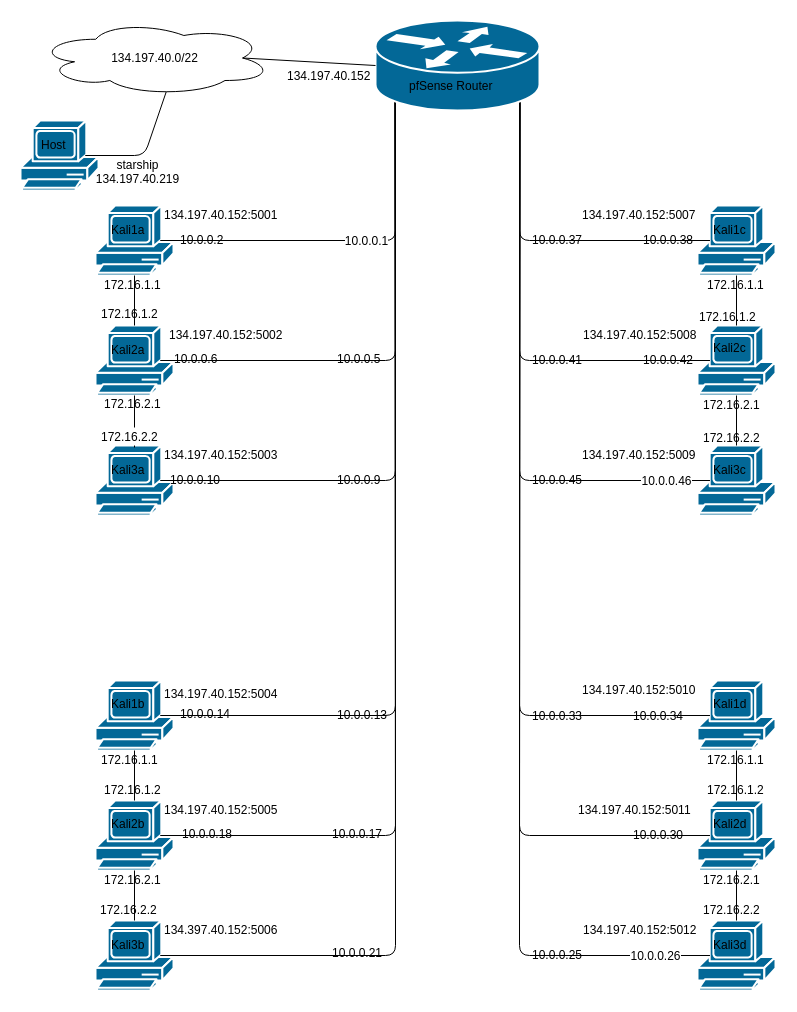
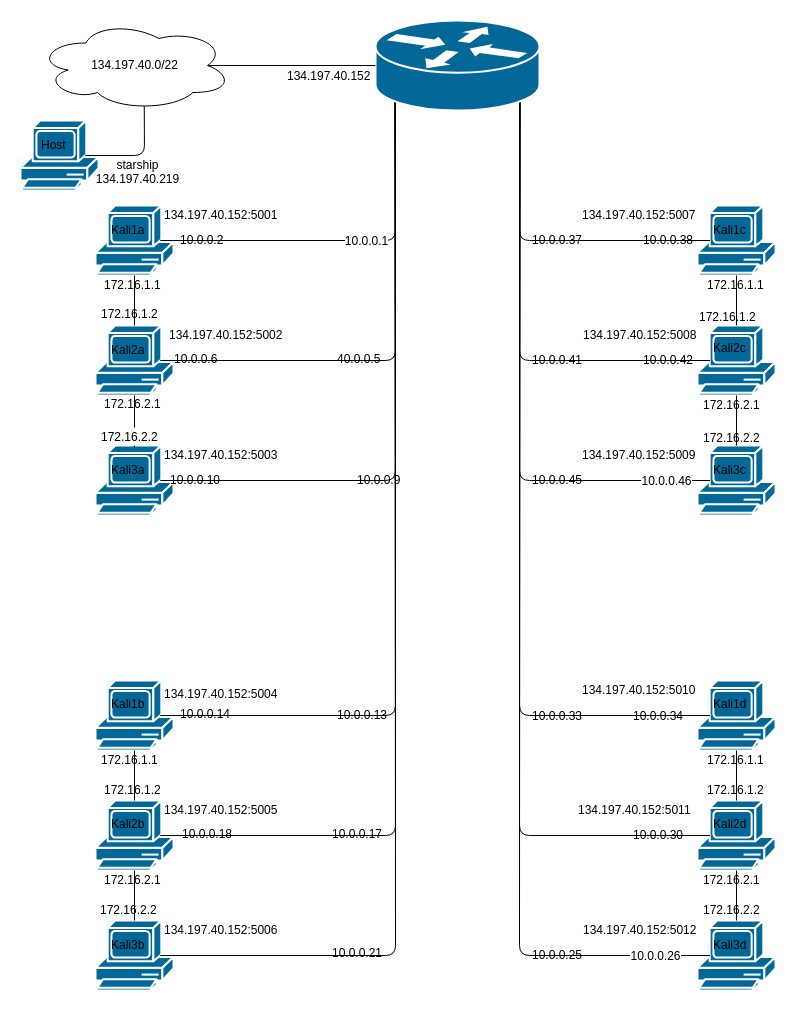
(155, 58) -> (135, 66)
(458, 87) -> none
(360, 360) -> (360, 360)
(366, 481) -> (386, 481)
(222, 931) -> (222, 931)
